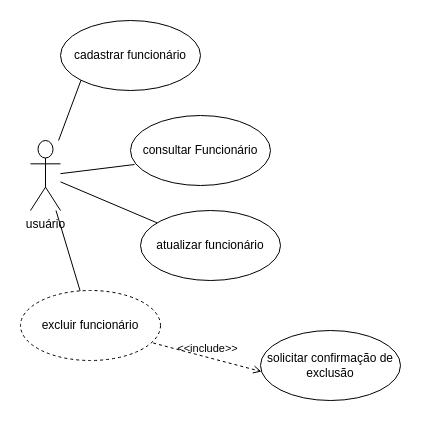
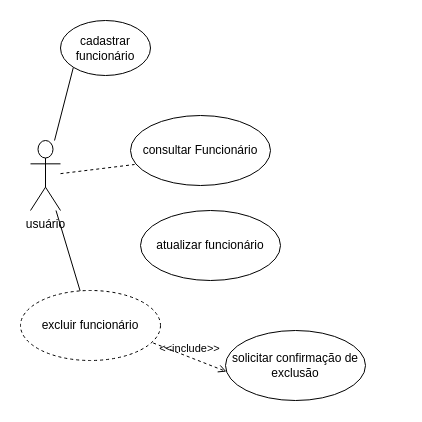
(131, 56) -> (106, 48)
(97, 169) -> (97, 169)
(109, 202) -> none
(331, 366) -> (296, 366)
